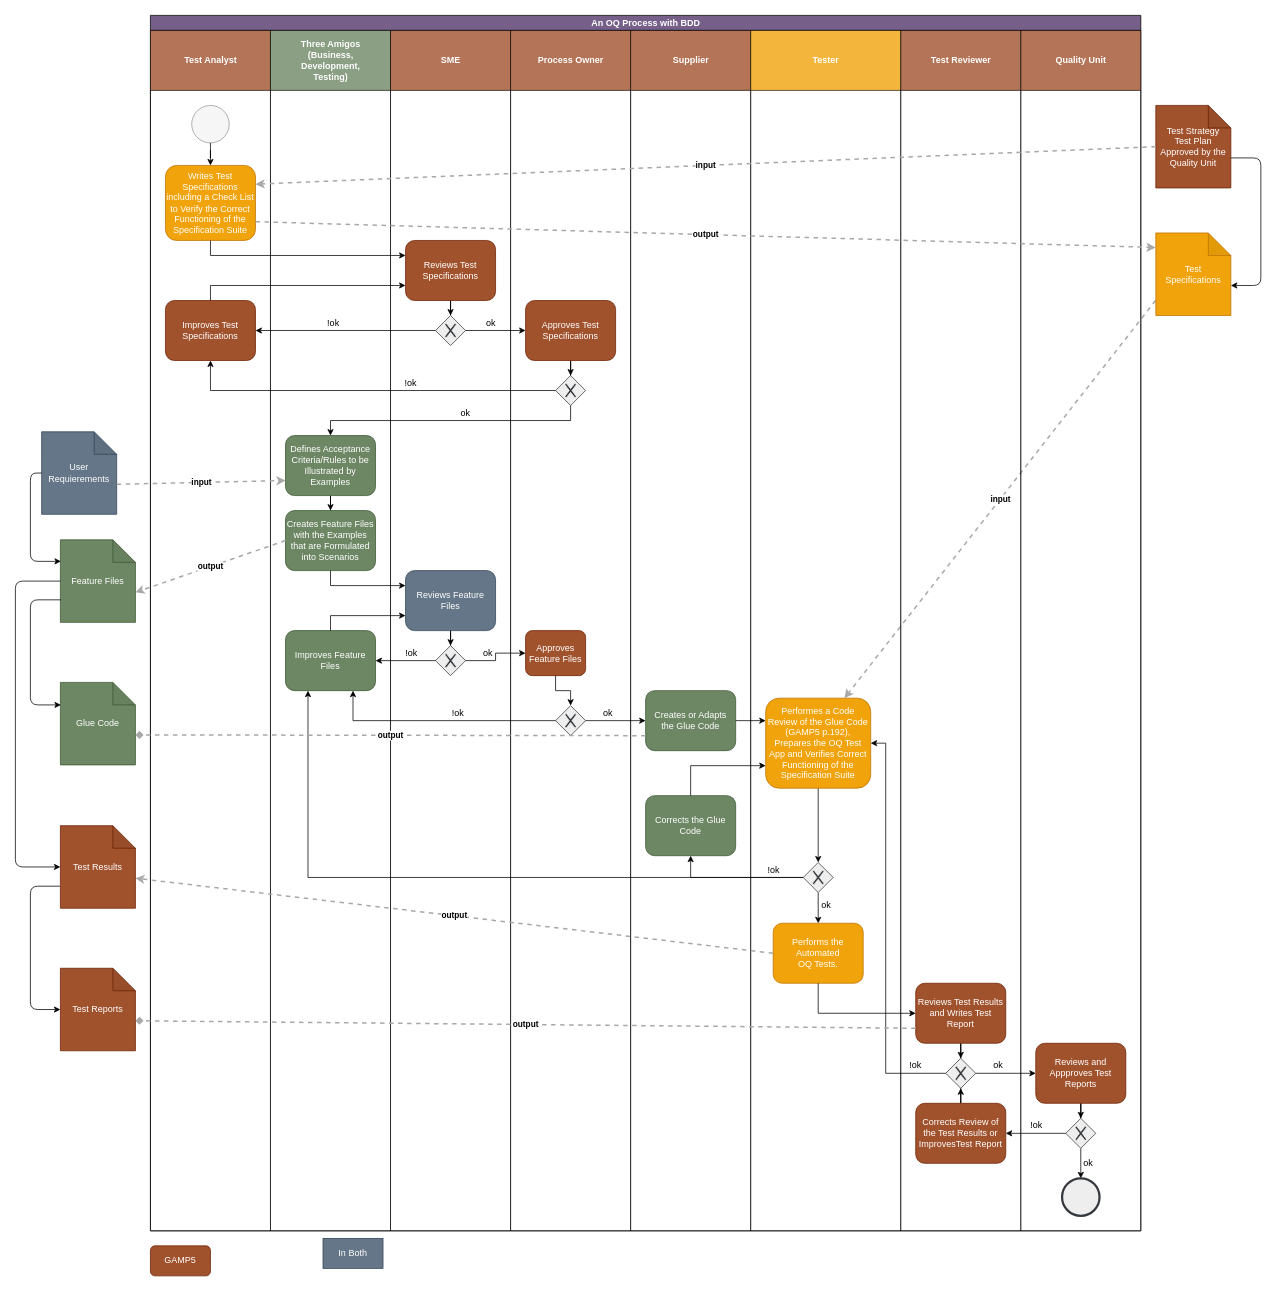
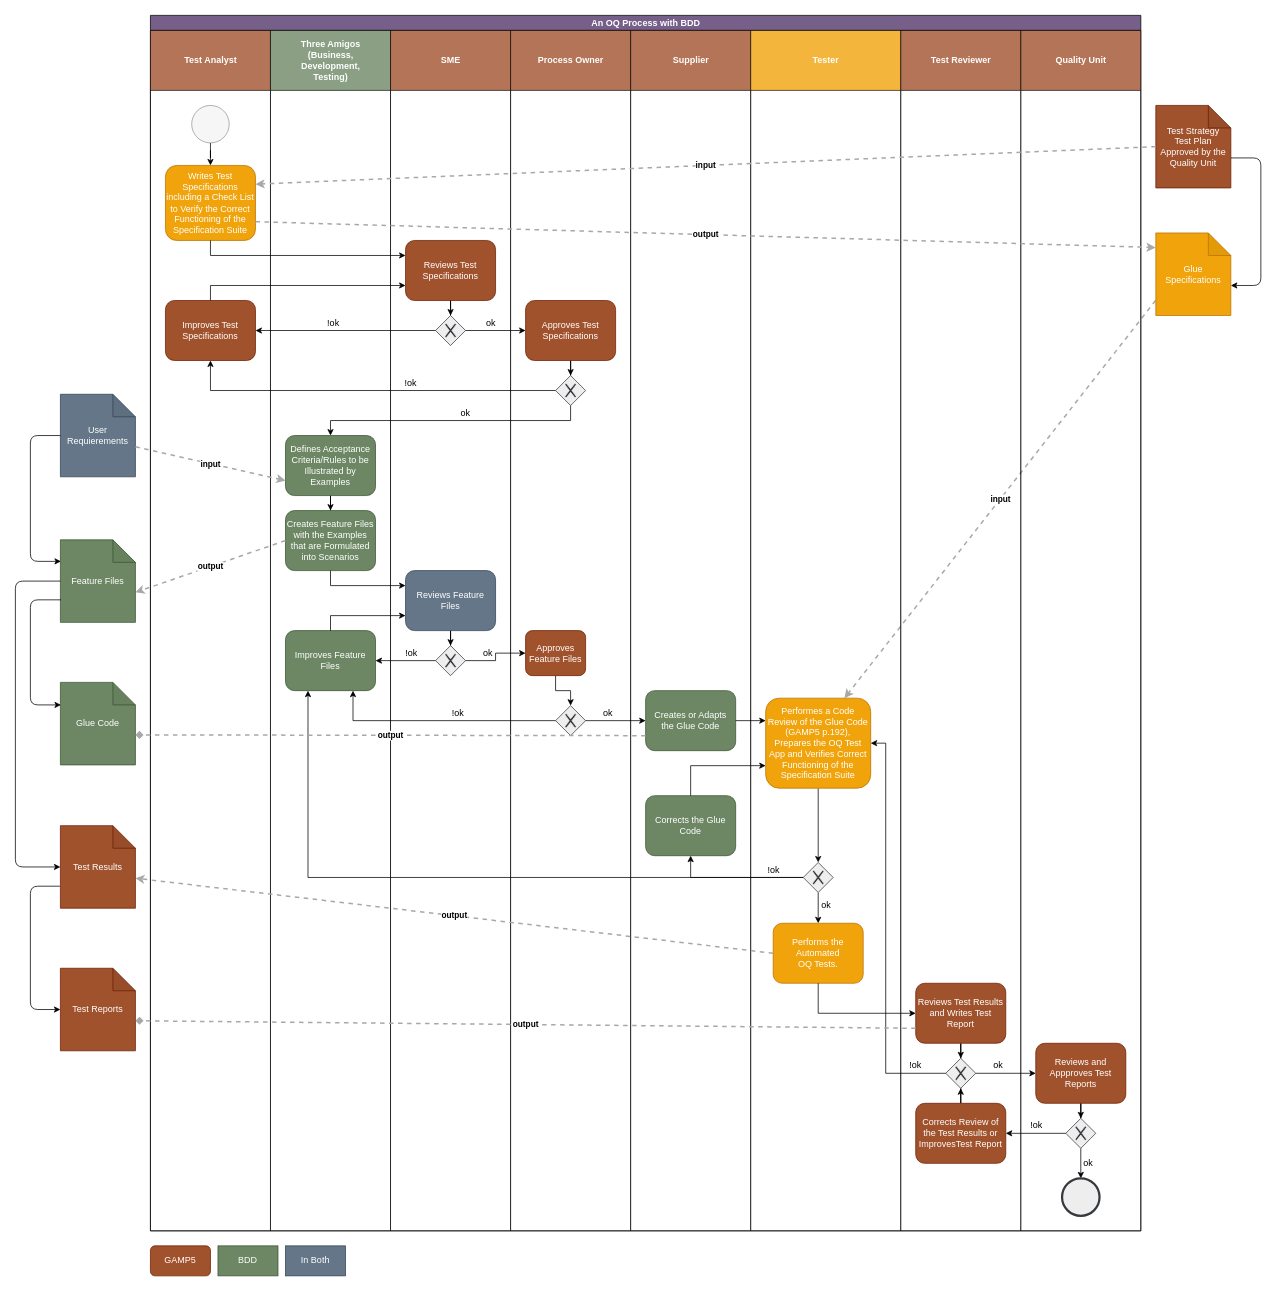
(1193, 274) -> (1193, 274)
(79, 473) -> (98, 435)
(353, 1253) -> (315, 1260)
none -> (248, 1260)
